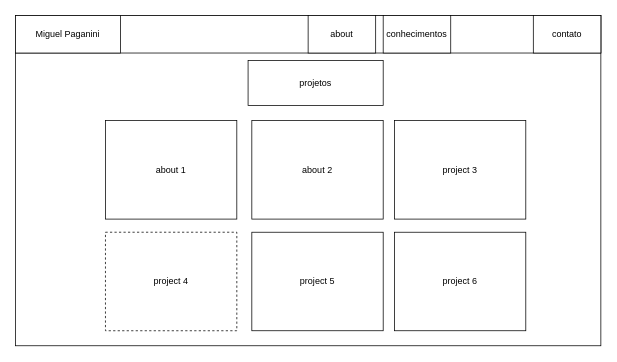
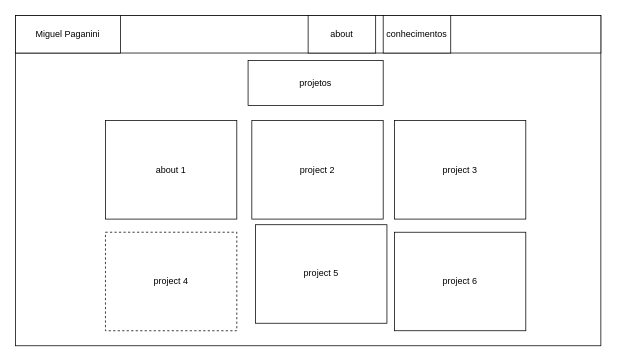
(567, 34) -> none
(317, 170) -> (317, 170)
(317, 281) -> (321, 274)
